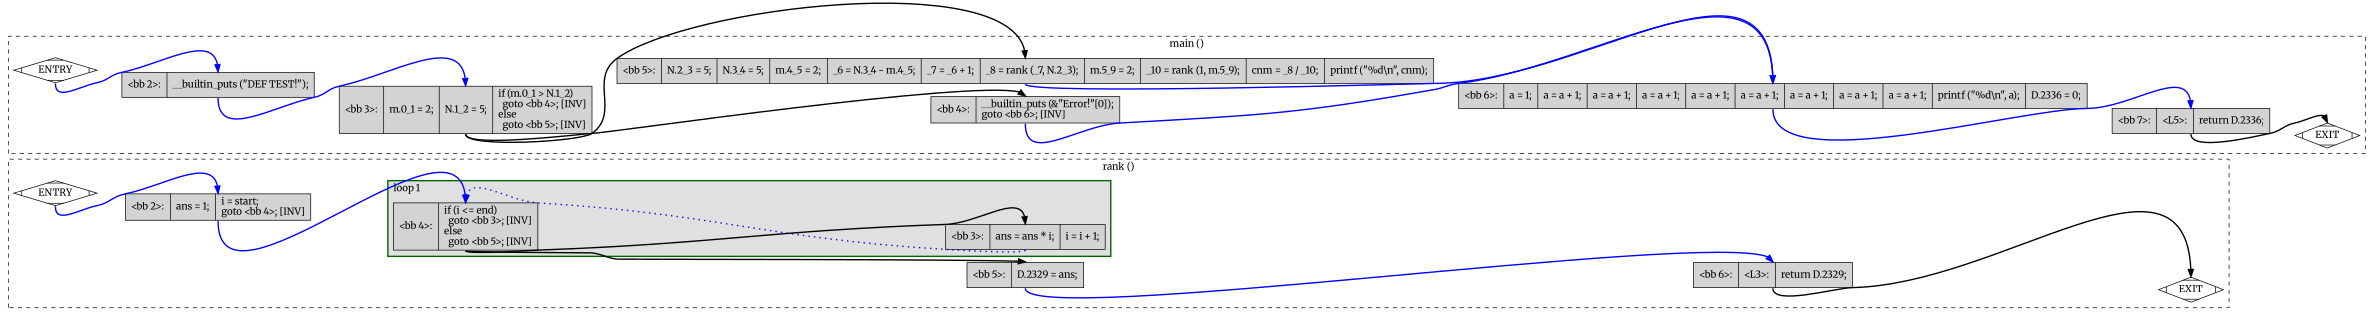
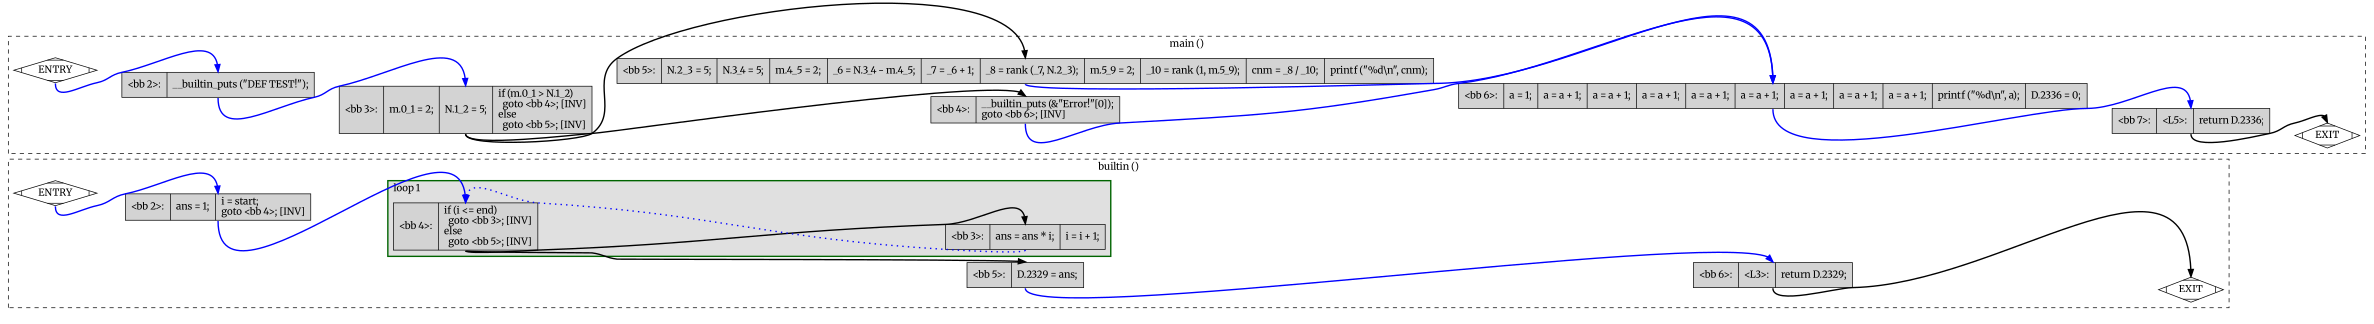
(1119, 167) -> (1119, 167)
